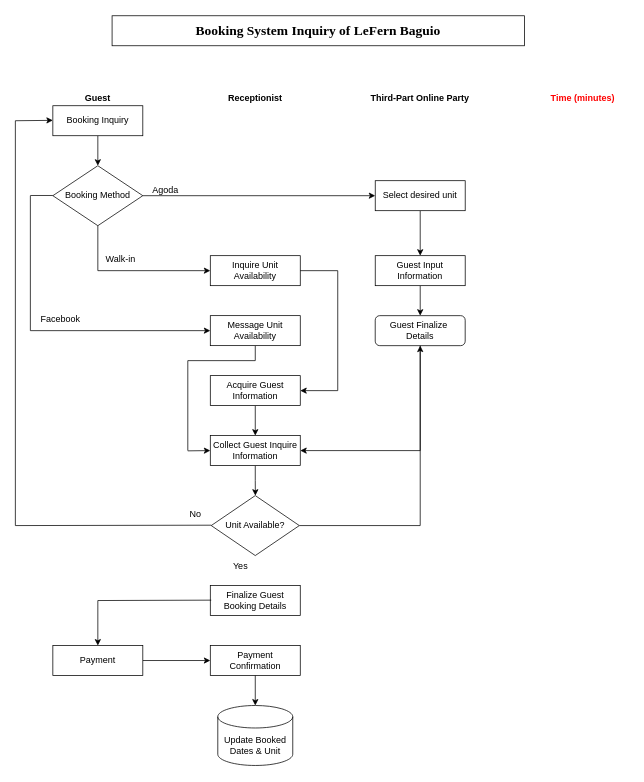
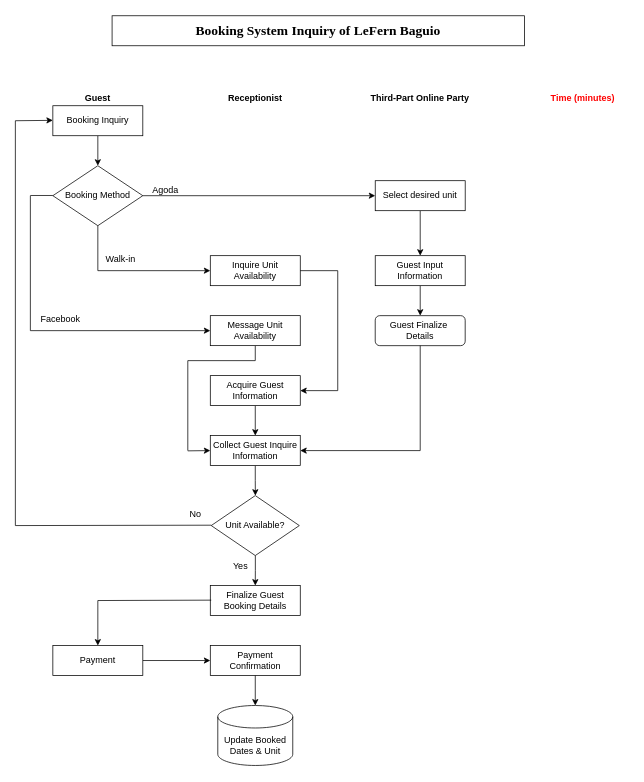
(396, 525) -> (255, 567)
